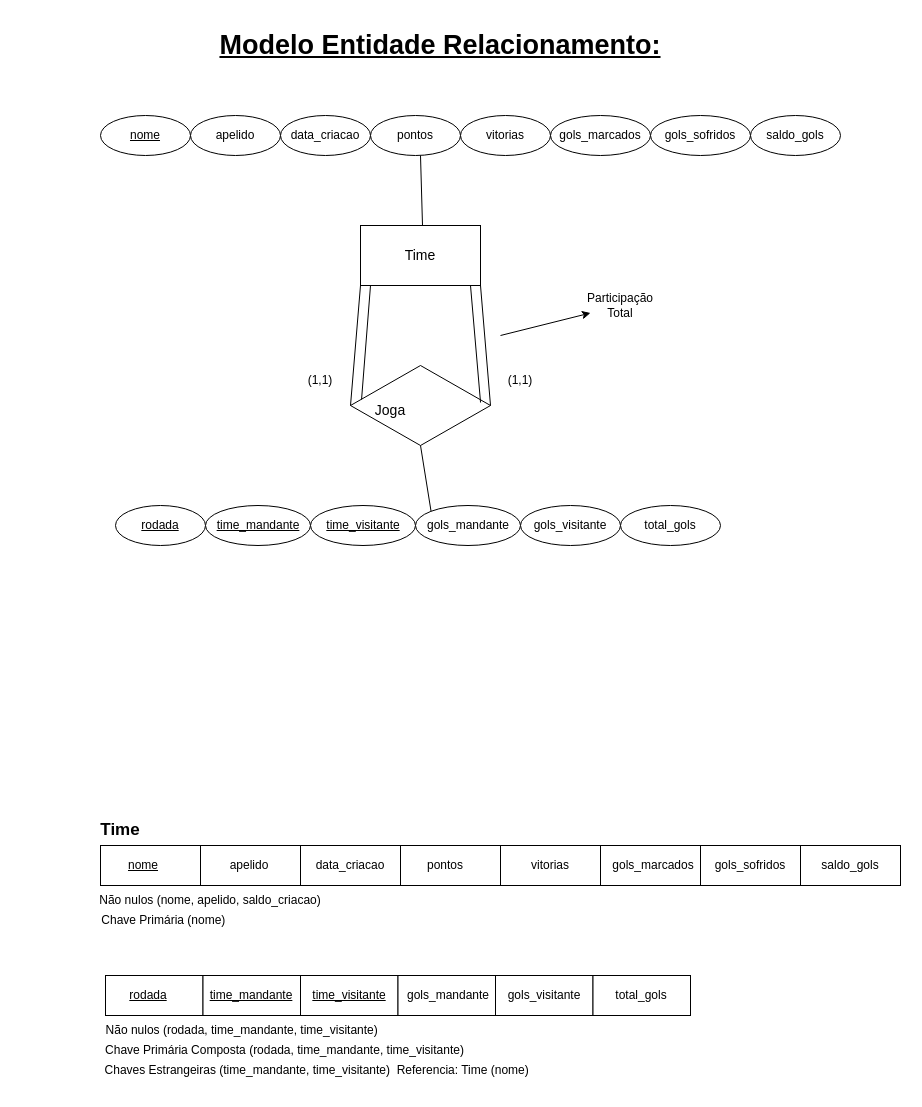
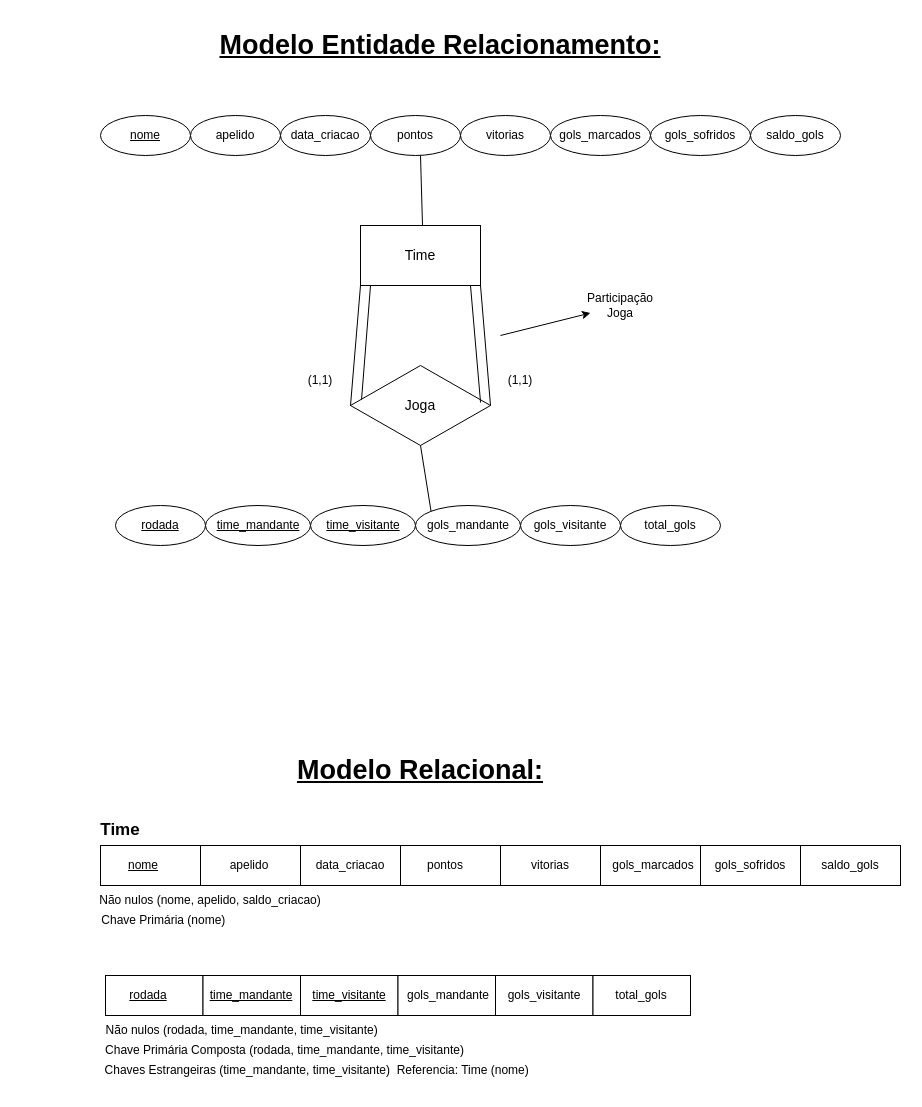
(621, 306) -> (621, 306)
(391, 411) -> (421, 406)
none -> (421, 771)
